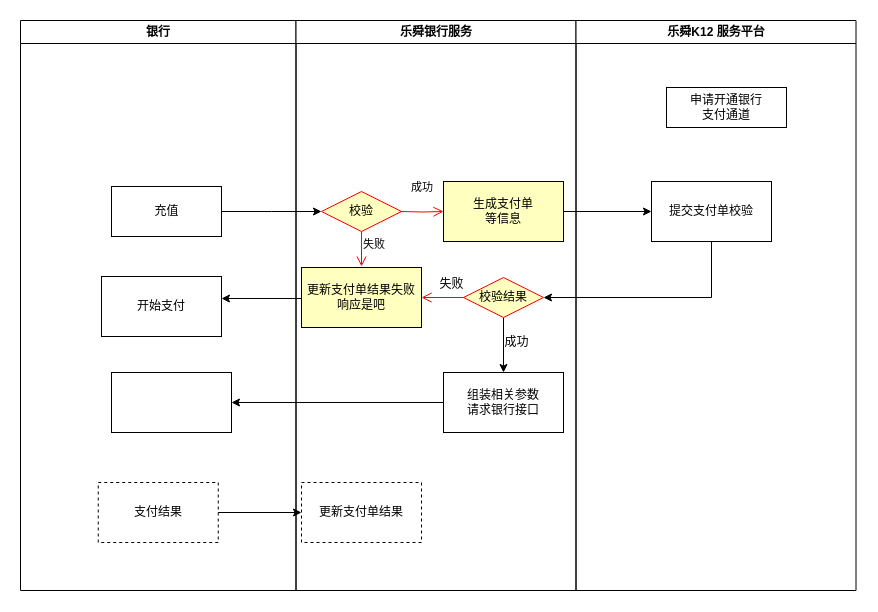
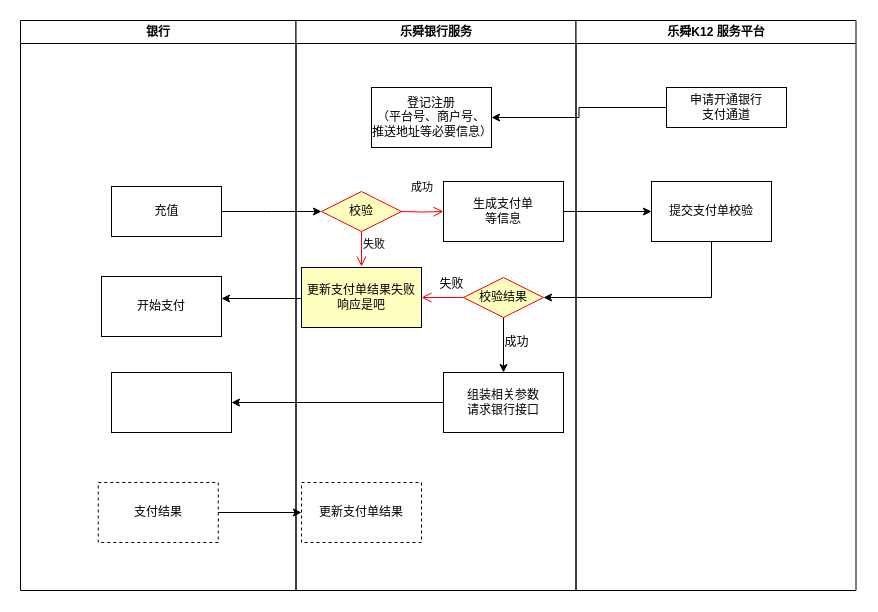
none -> (579, 110)
none -> (432, 118)
(504, 212) -> (504, 212)
